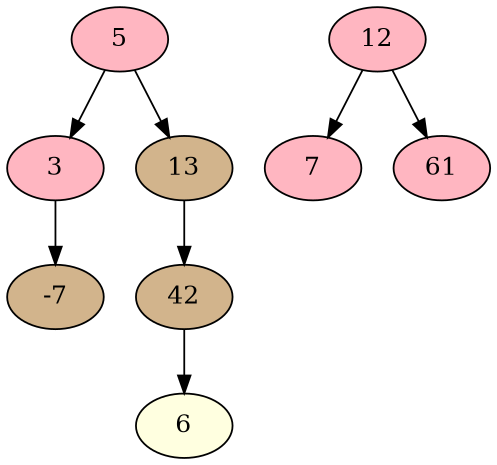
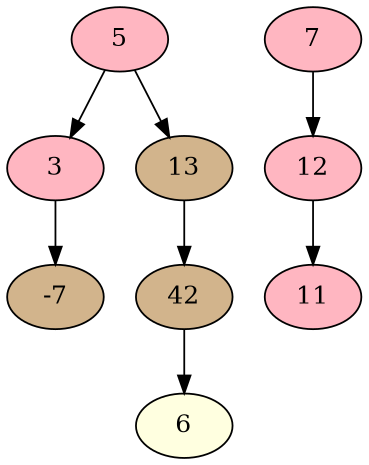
(349, 96) -> (313, 95)
(442, 168) -> (313, 297)
